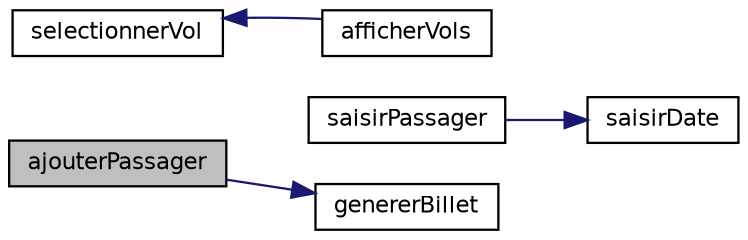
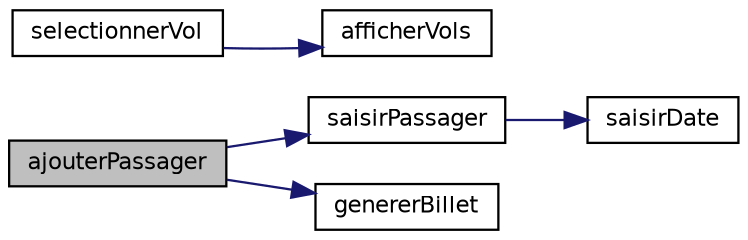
(284, 18) -> (261, 49)
none -> (256, 143)
